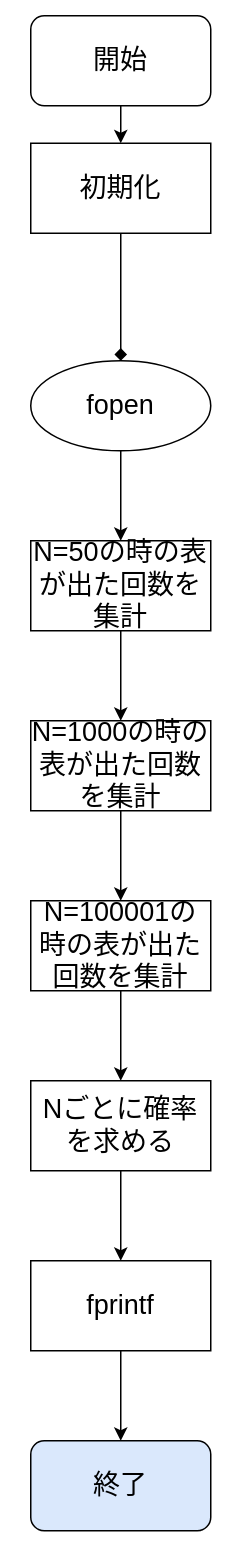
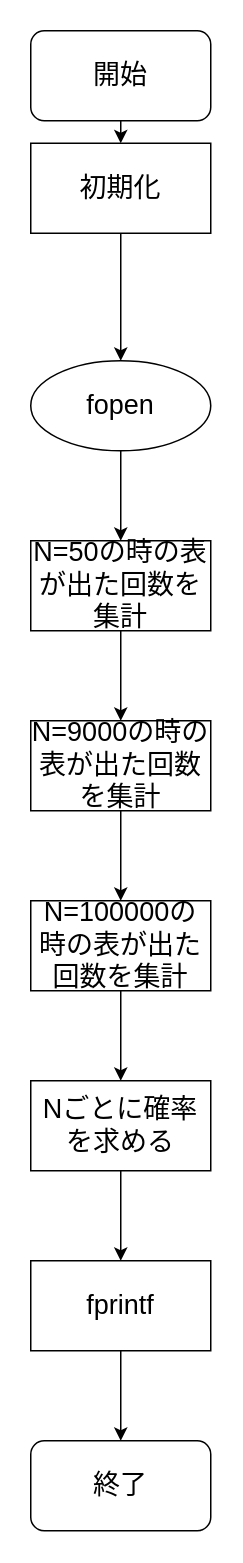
(121, 61) -> (121, 76)
(121, 348) -> (121, 349)
(121, 766) -> (121, 766)
(121, 946) -> (121, 946)
(121, 1486) -> (121, 1486)
